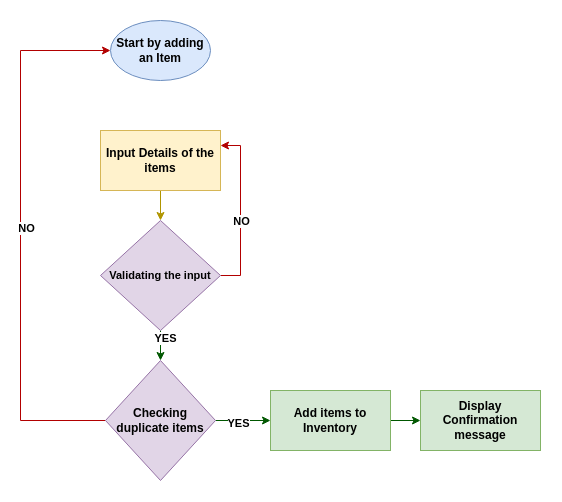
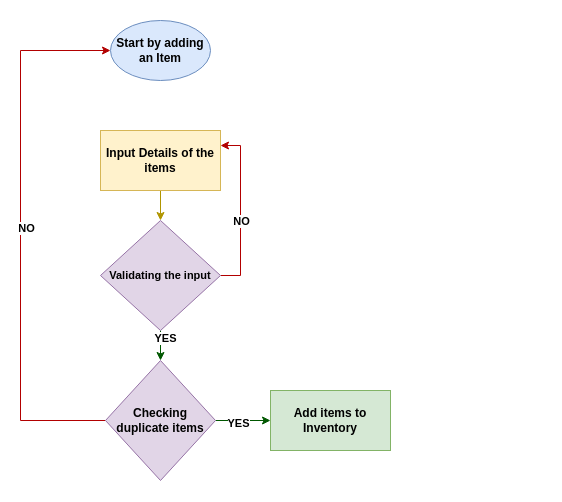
(410, 421) -> none
(481, 421) -> none
